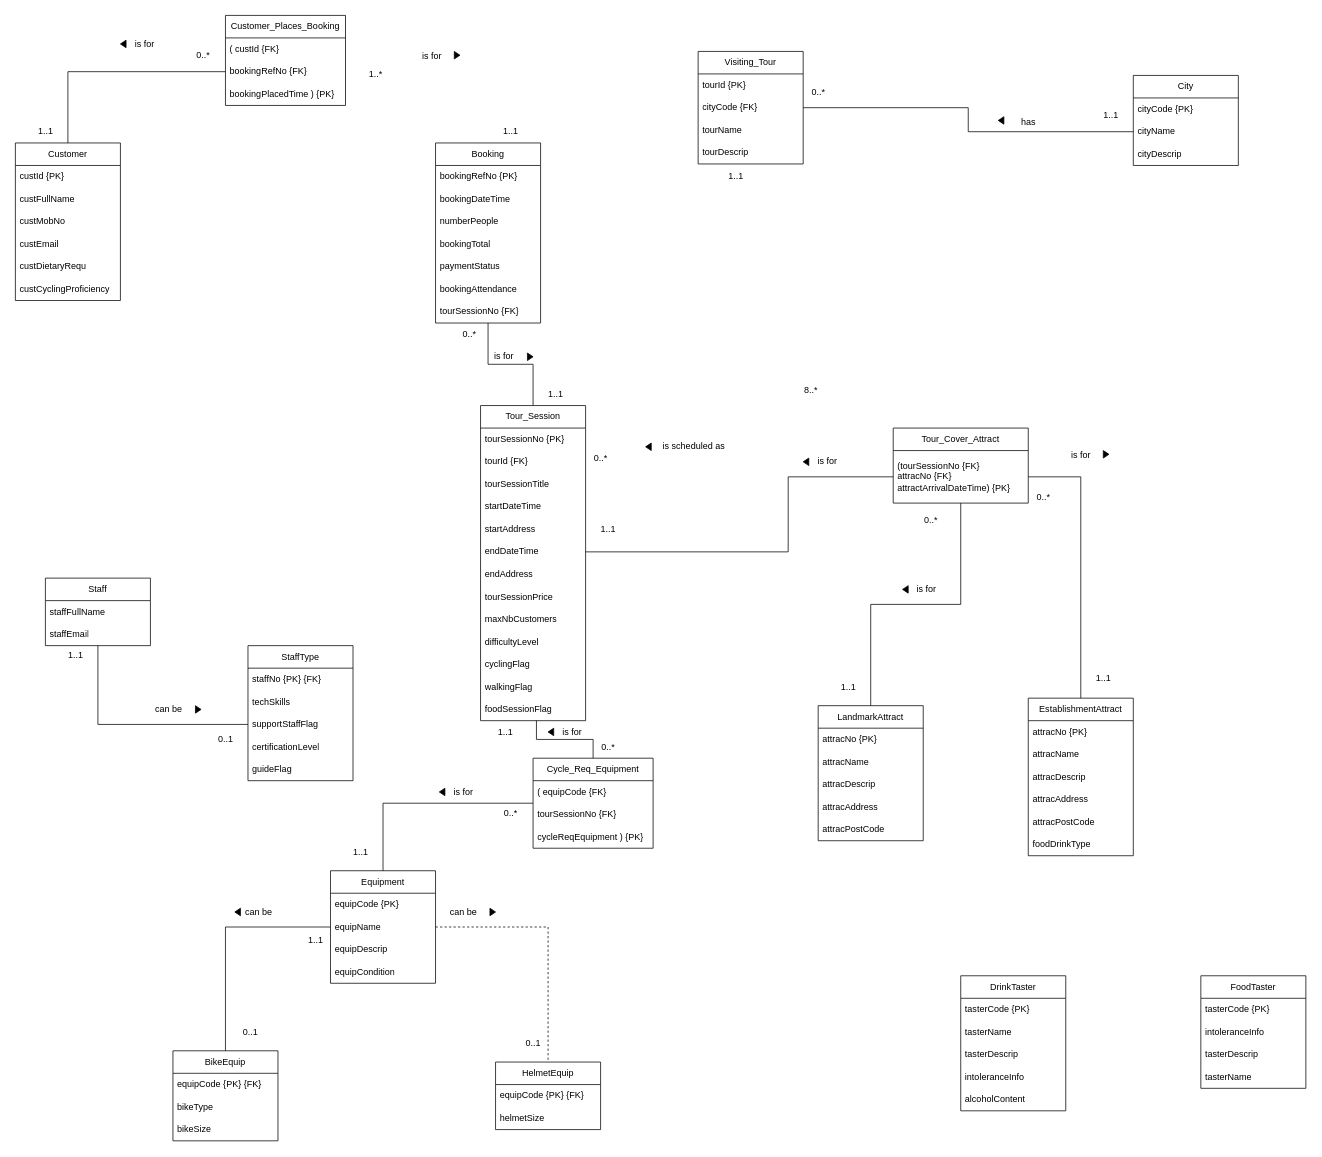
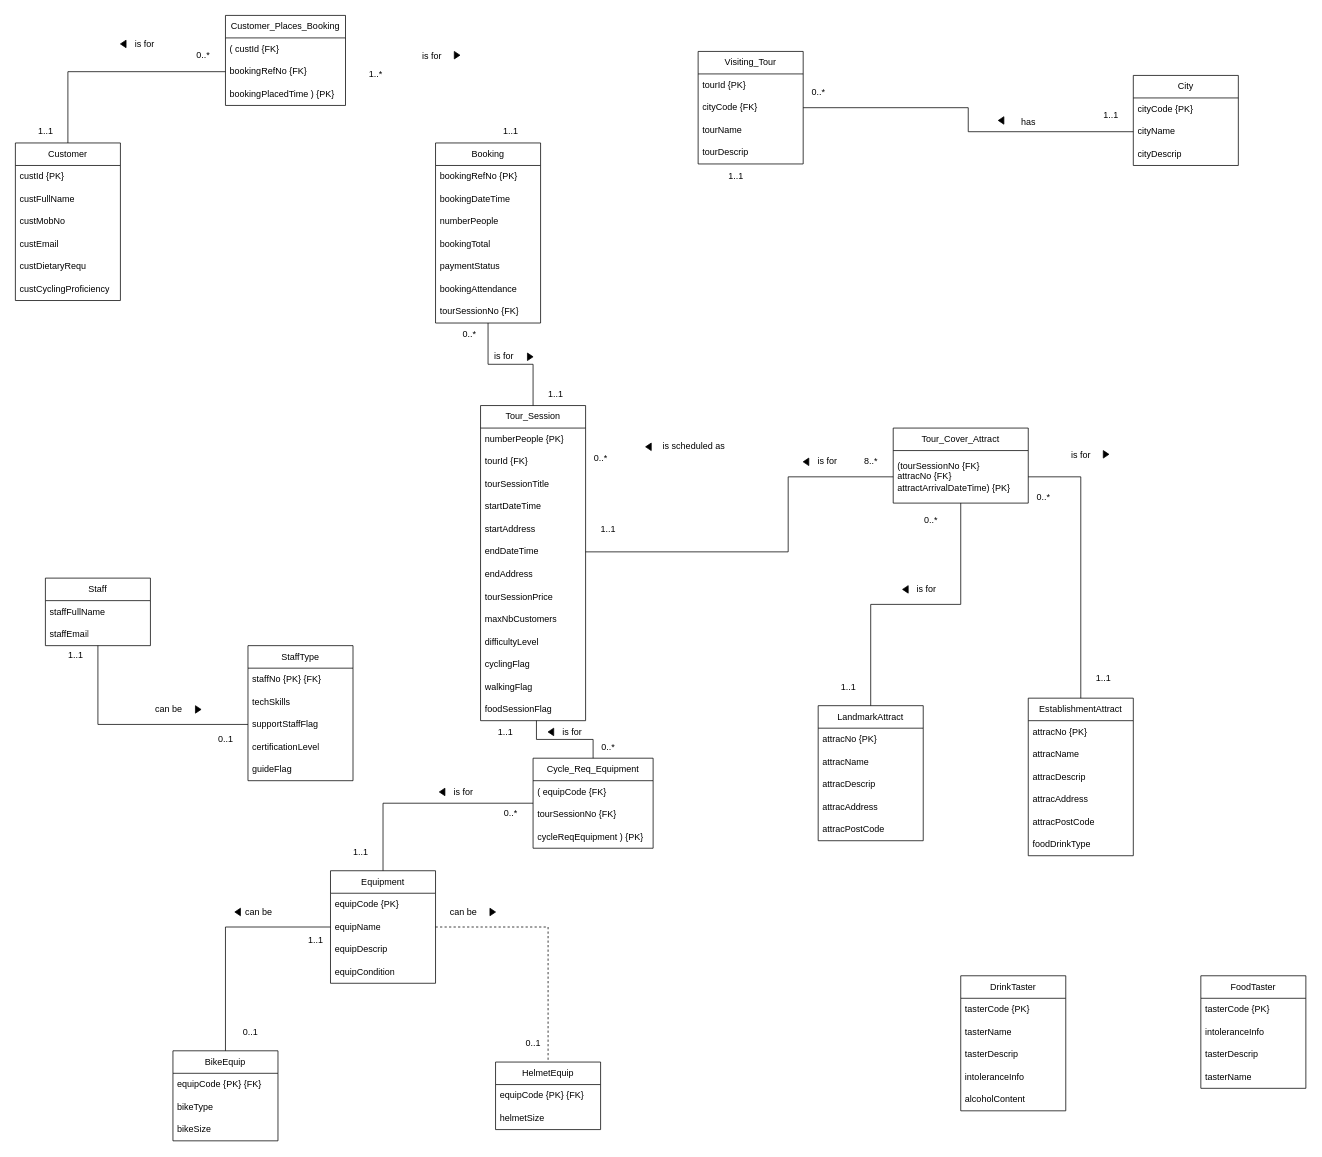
(810, 390) -> (870, 462)
(528, 439) -> (525, 439)
